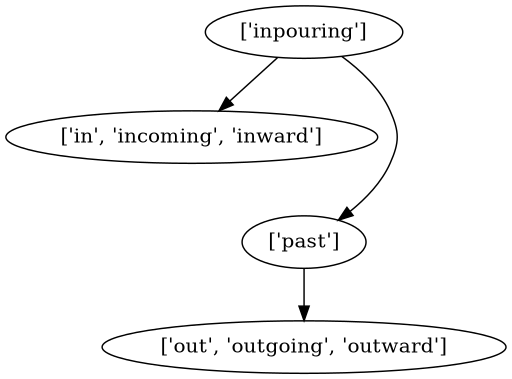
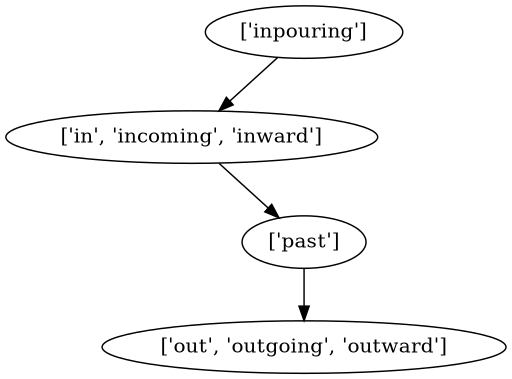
(397, 132) -> (243, 186)
